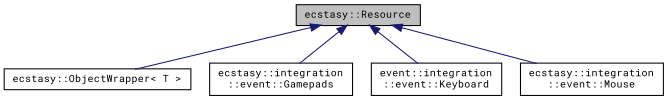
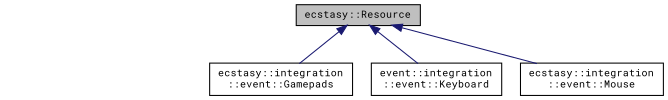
(98, 79) -> none
